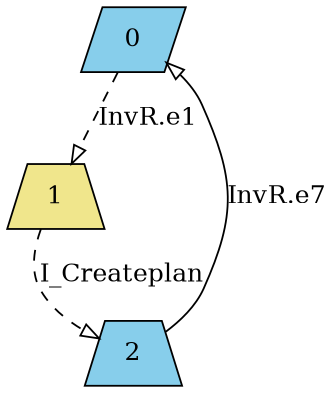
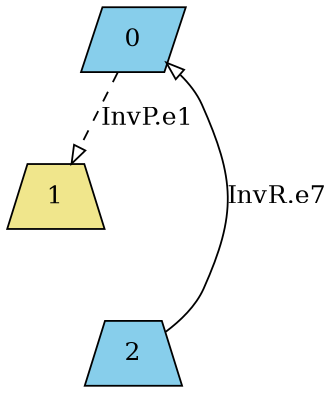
(148, 118) -> (148, 118)
(40, 288) -> none
